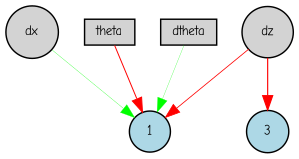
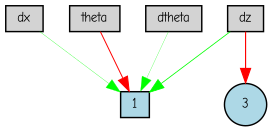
(32, 32) -> (24, 19)
(268, 32) -> (246, 19)
(213, 79) -> (196, 58)
(150, 132) -> (135, 105)
